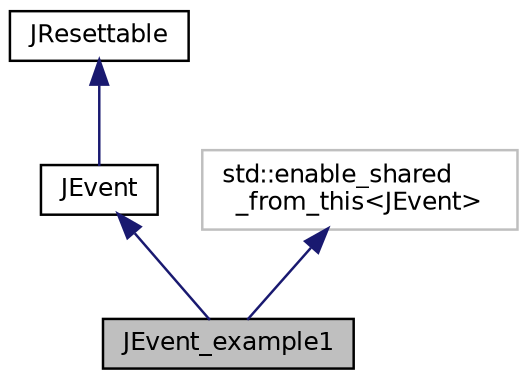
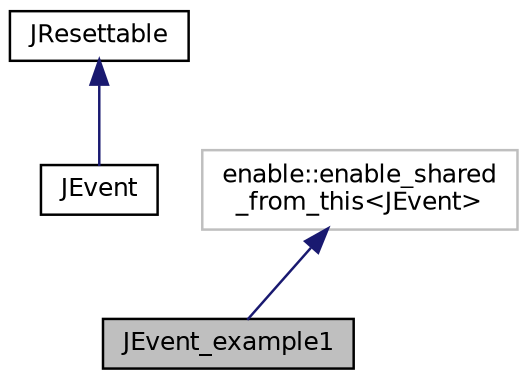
(360, 190) -> (360, 190)
(172, 277) -> none
